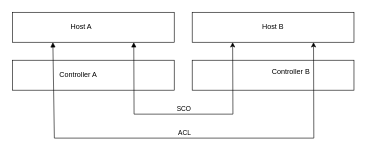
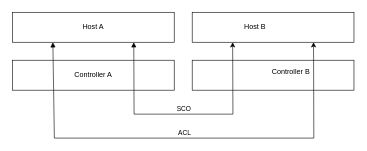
(81, 27) -> (93, 27)
(273, 27) -> (255, 27)
(78, 75) -> (93, 75)
